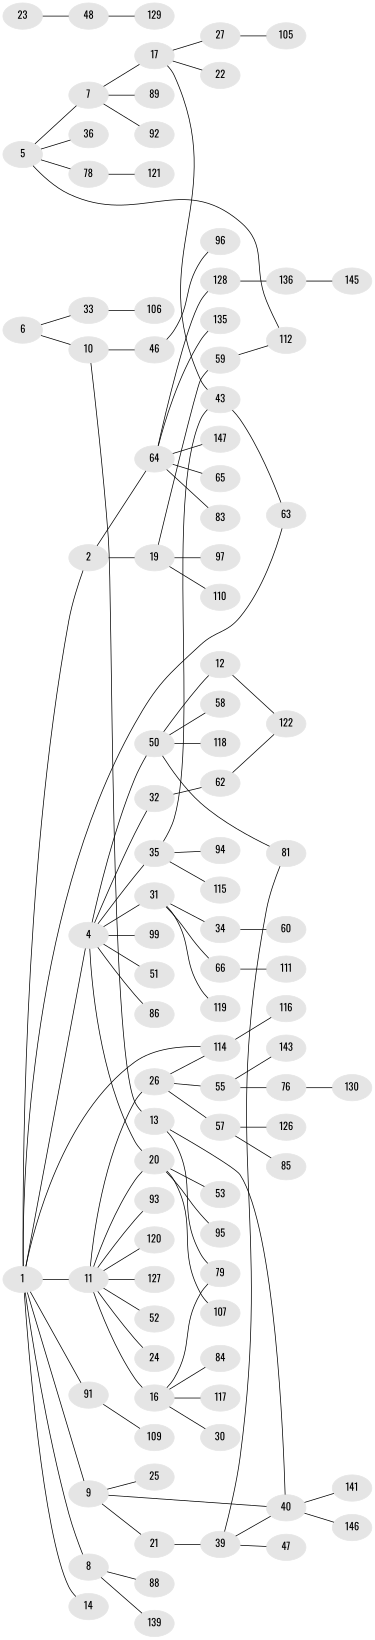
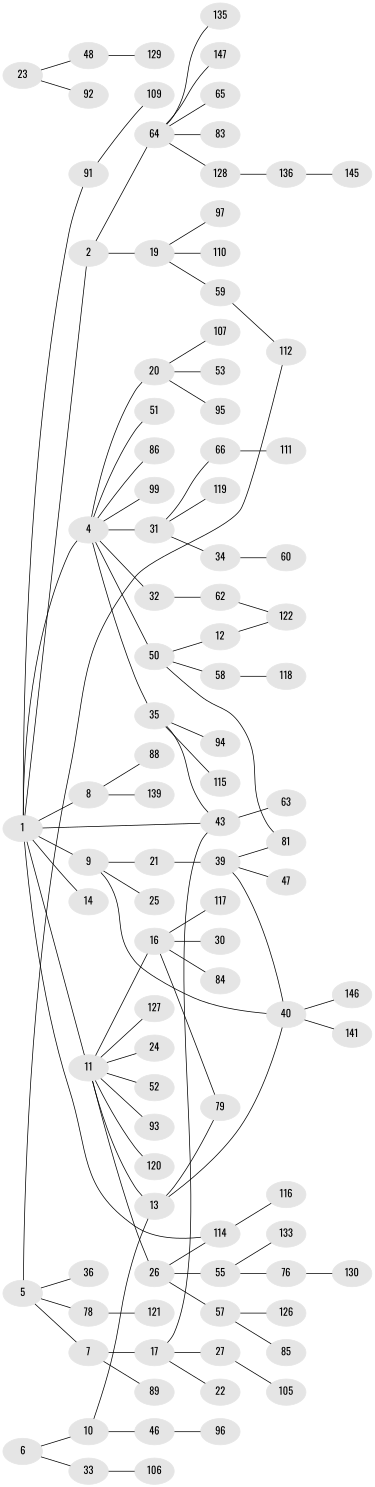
(122, 115) -> (56, 85)
(187, 744) -> (253, 676)
(76, 866) -> (121, 826)
(286, 1048) -> (286, 1234)
(114, 1217) -> (116, 1150)
